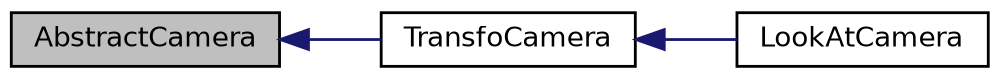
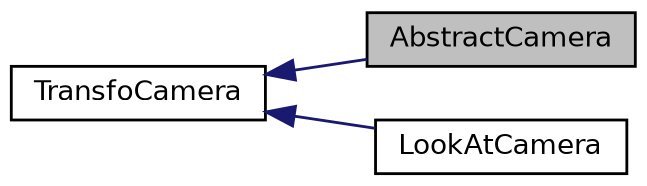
(345, 40) -> (330, 65)
